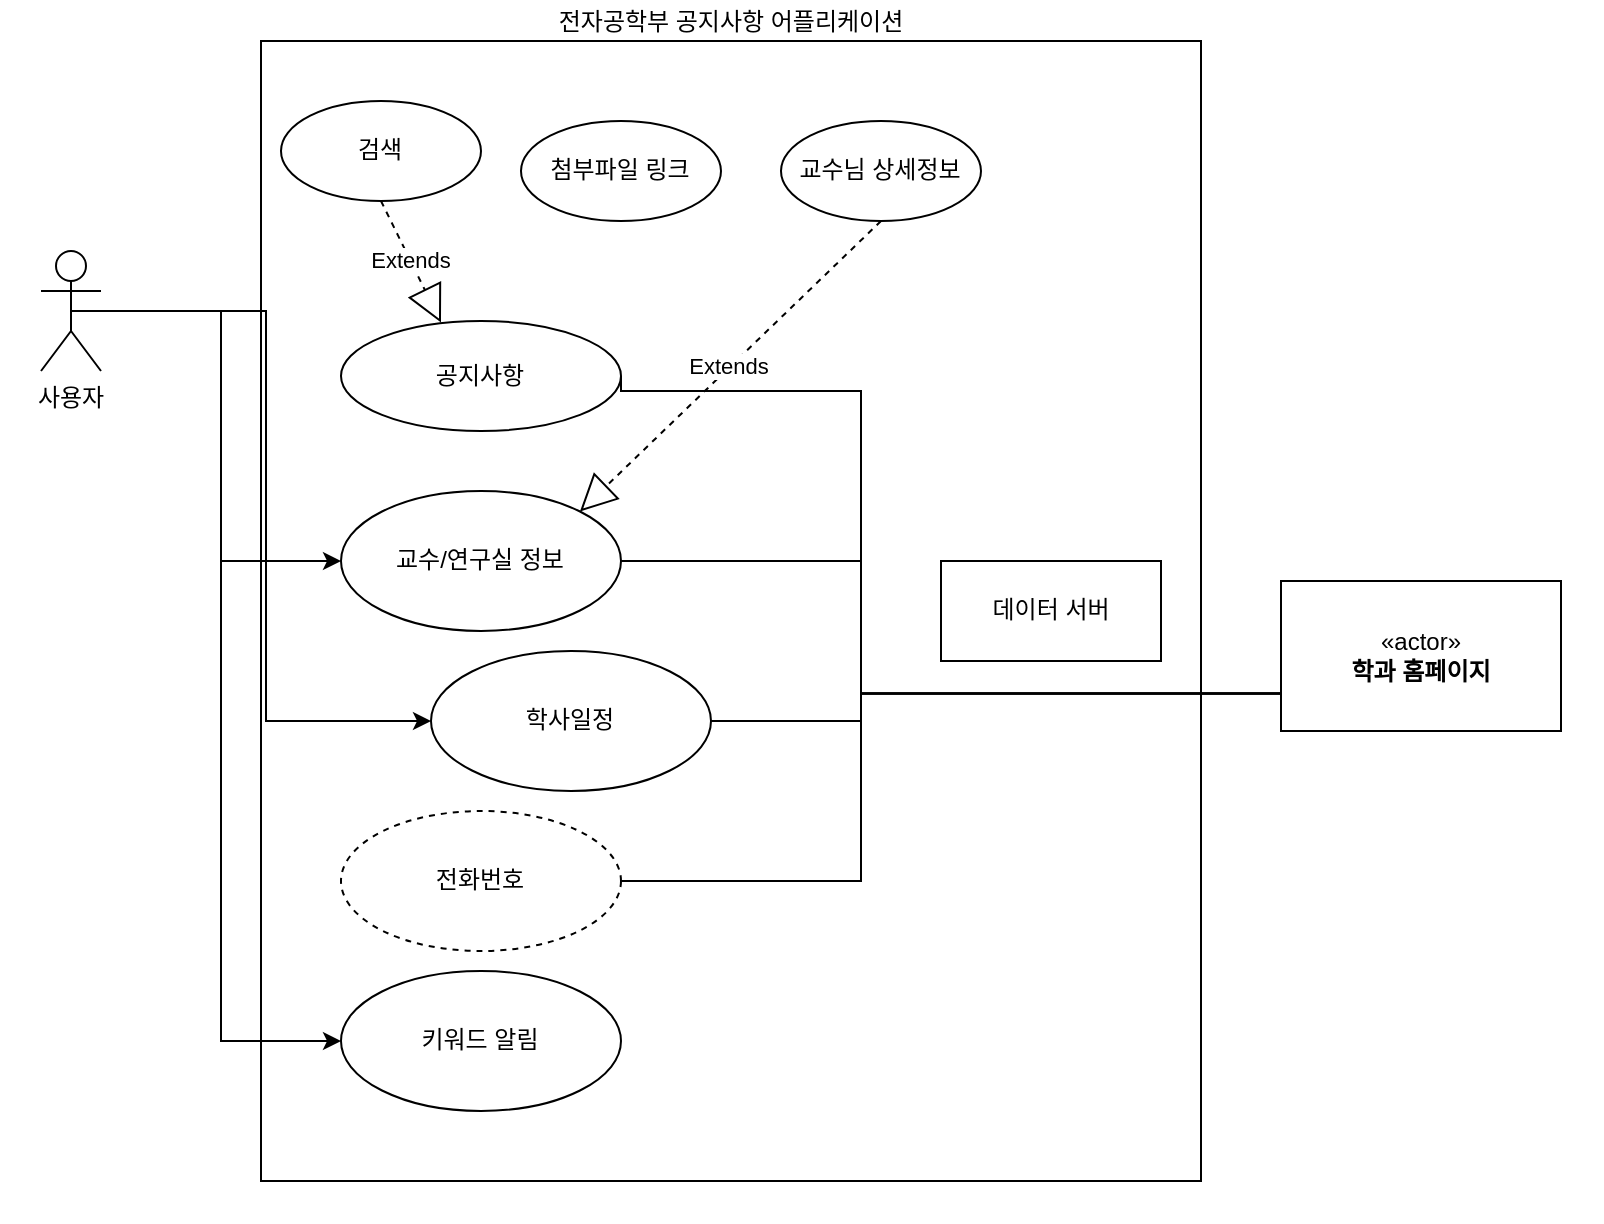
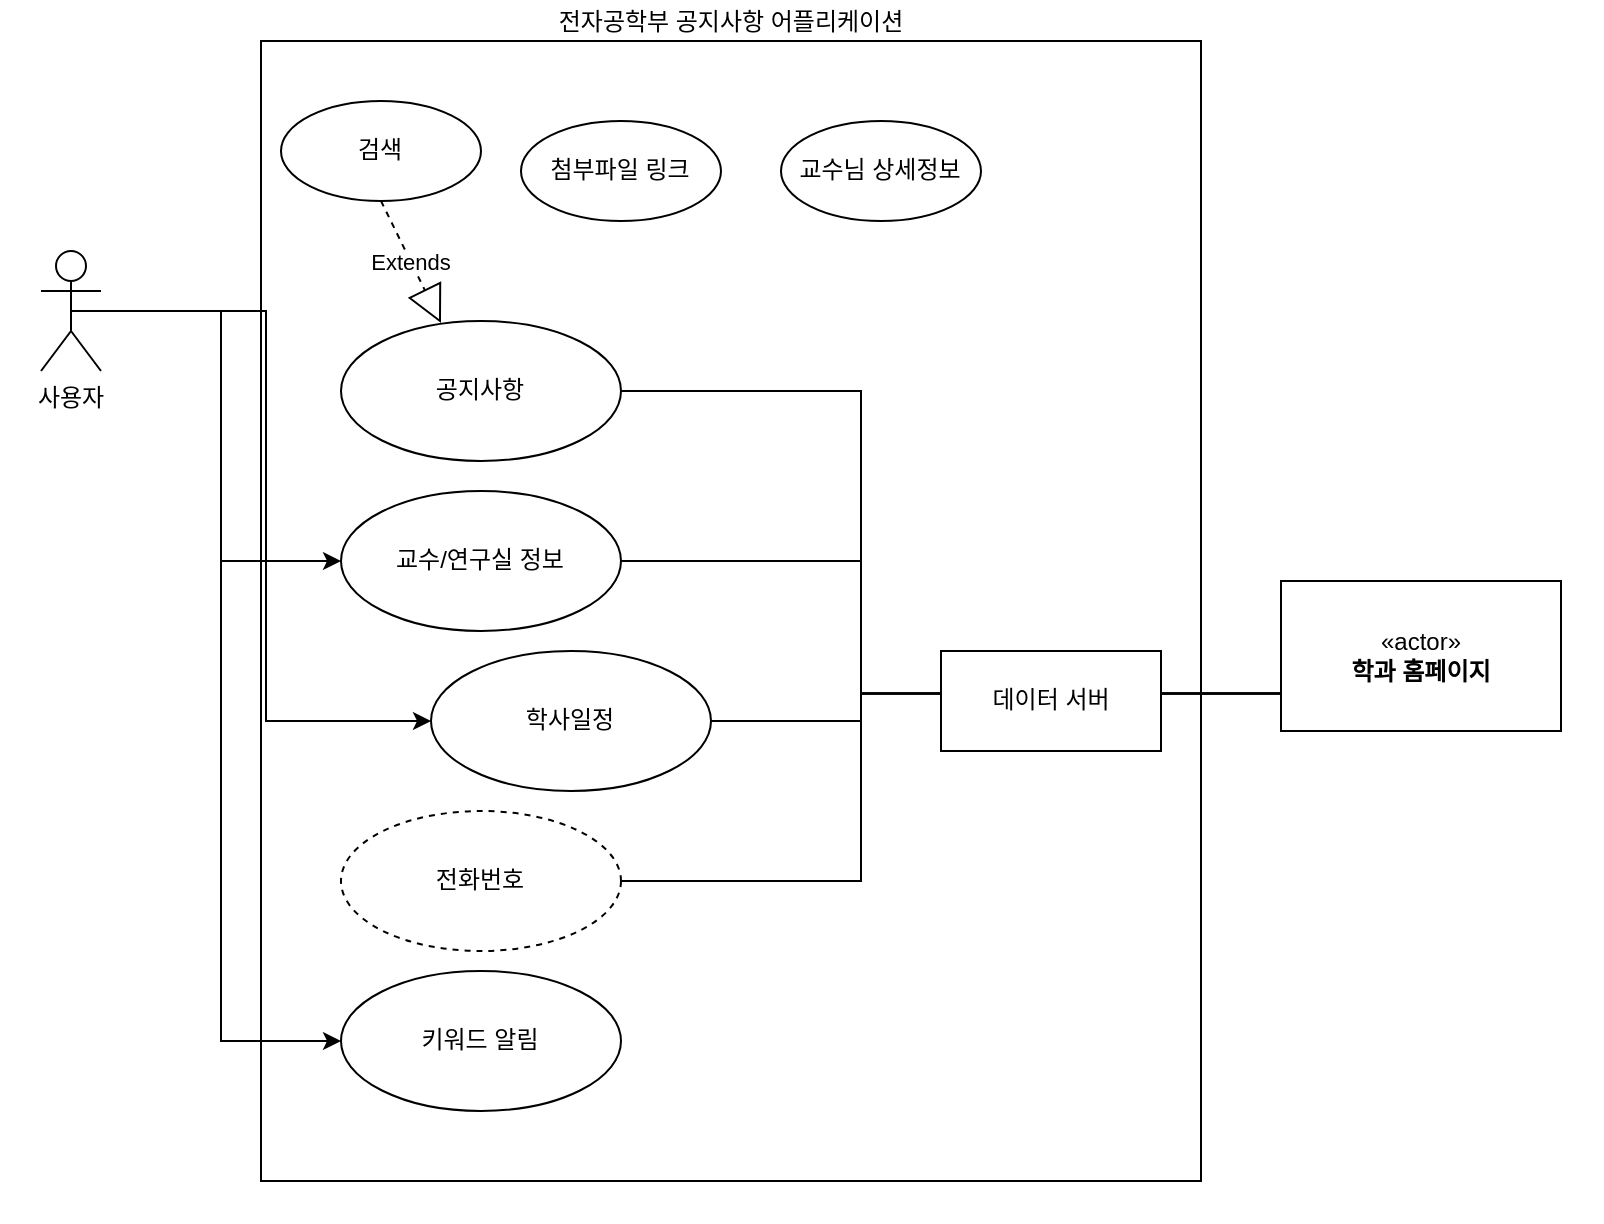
(813, 286) -> none
(481, 376) -> (481, 391)
(1051, 611) -> (1051, 701)
